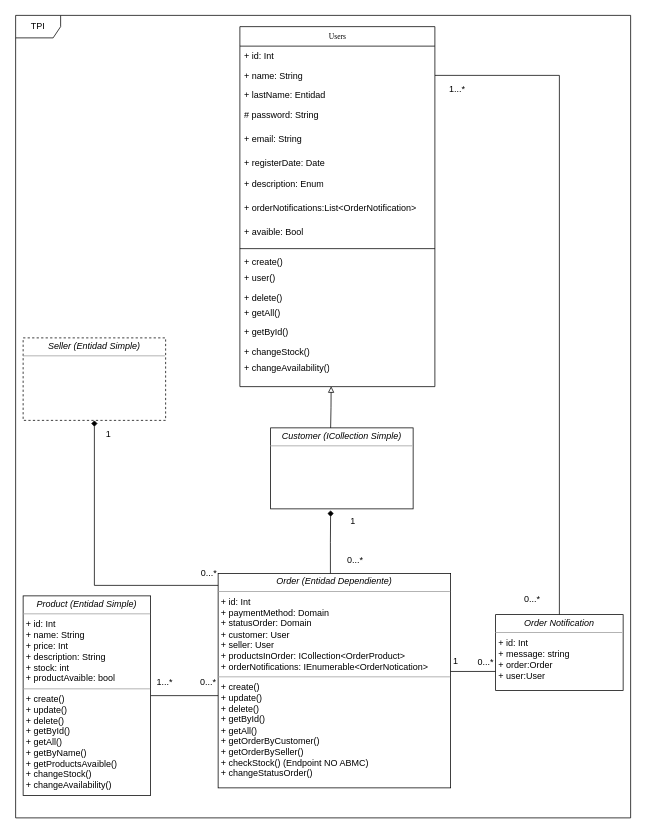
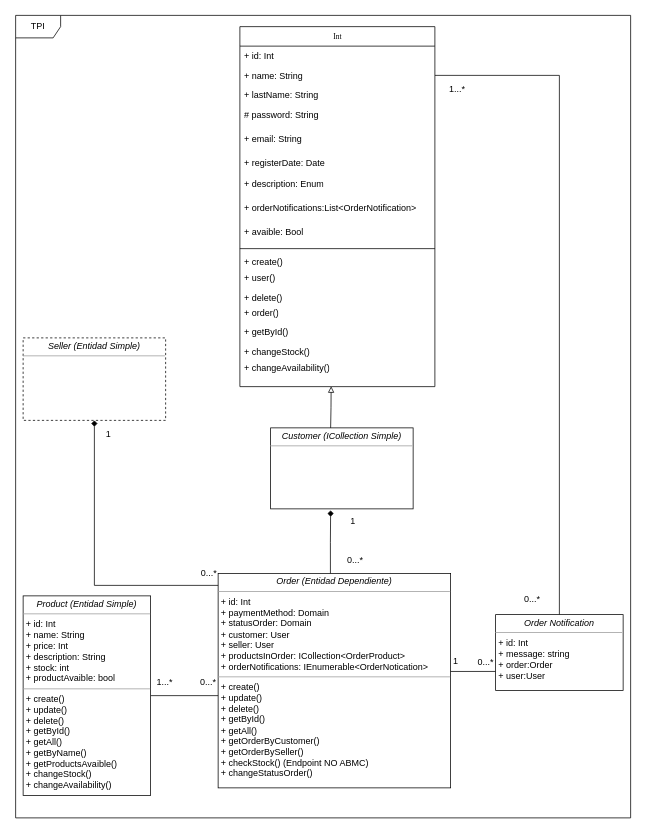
(338, 36) -> (338, 36)
(286, 96) -> (284, 96)
(266, 313) -> (266, 313)
